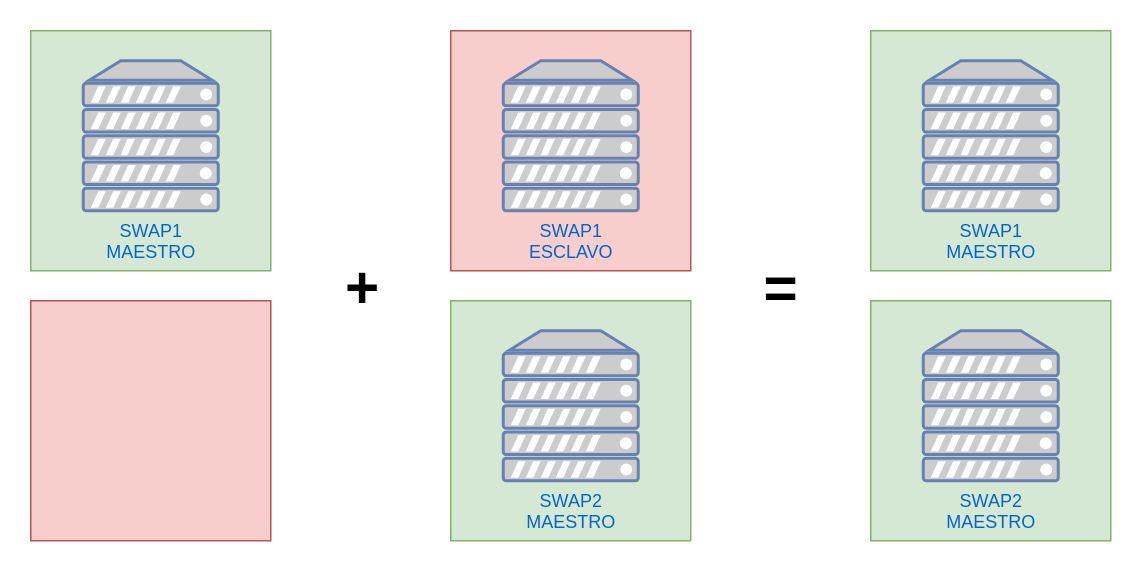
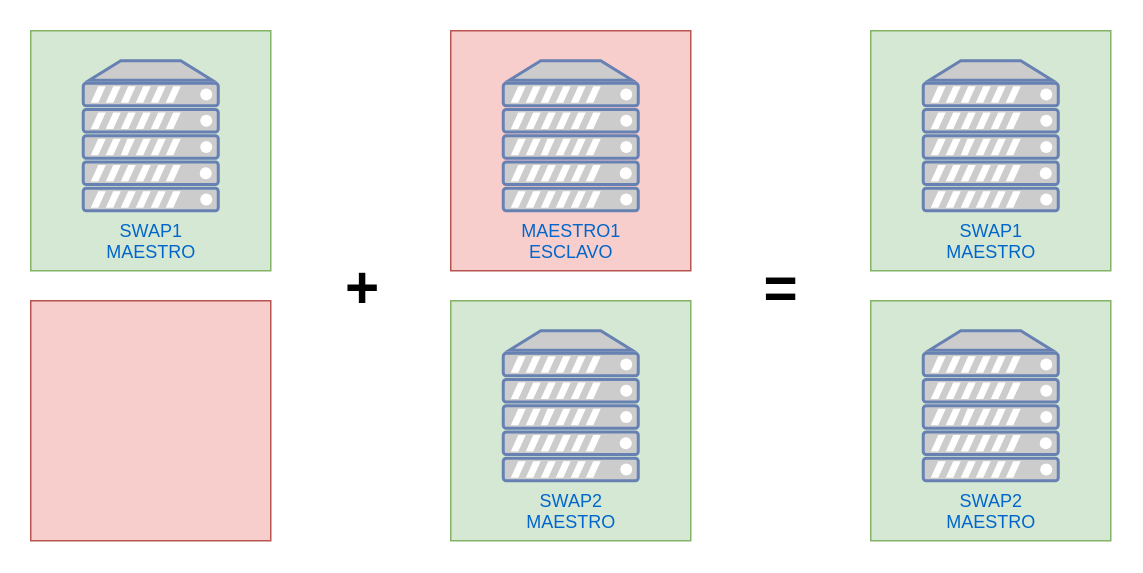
(572, 243) -> (572, 243)
